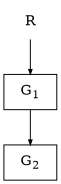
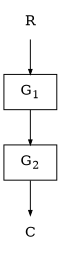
none -> (30, 233)
